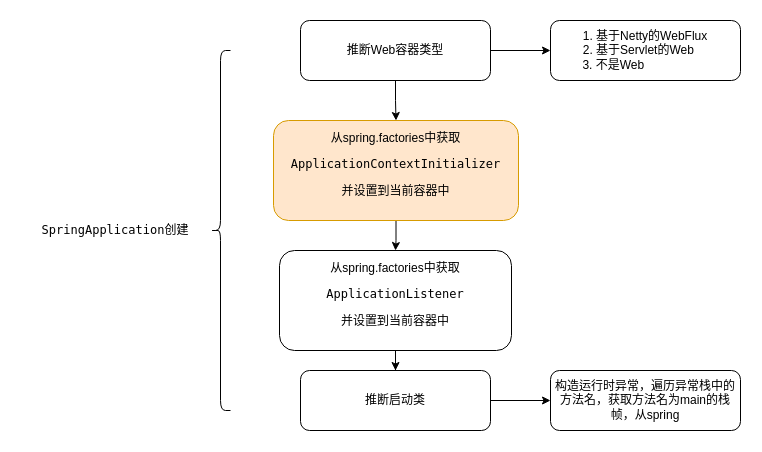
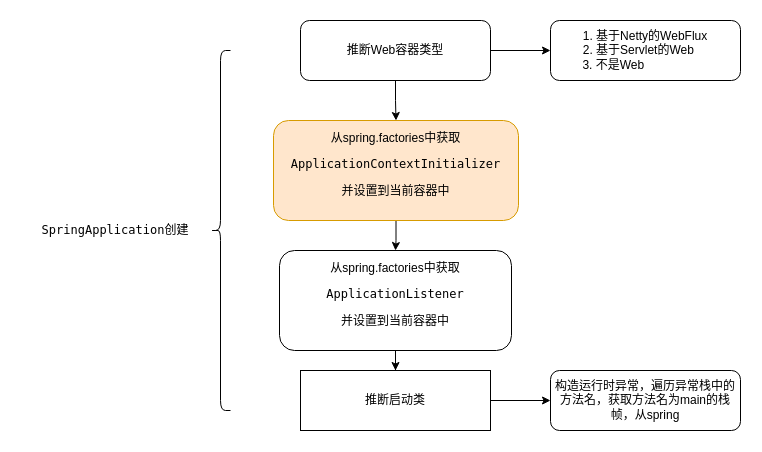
(396, 401) -> (396, 401)
